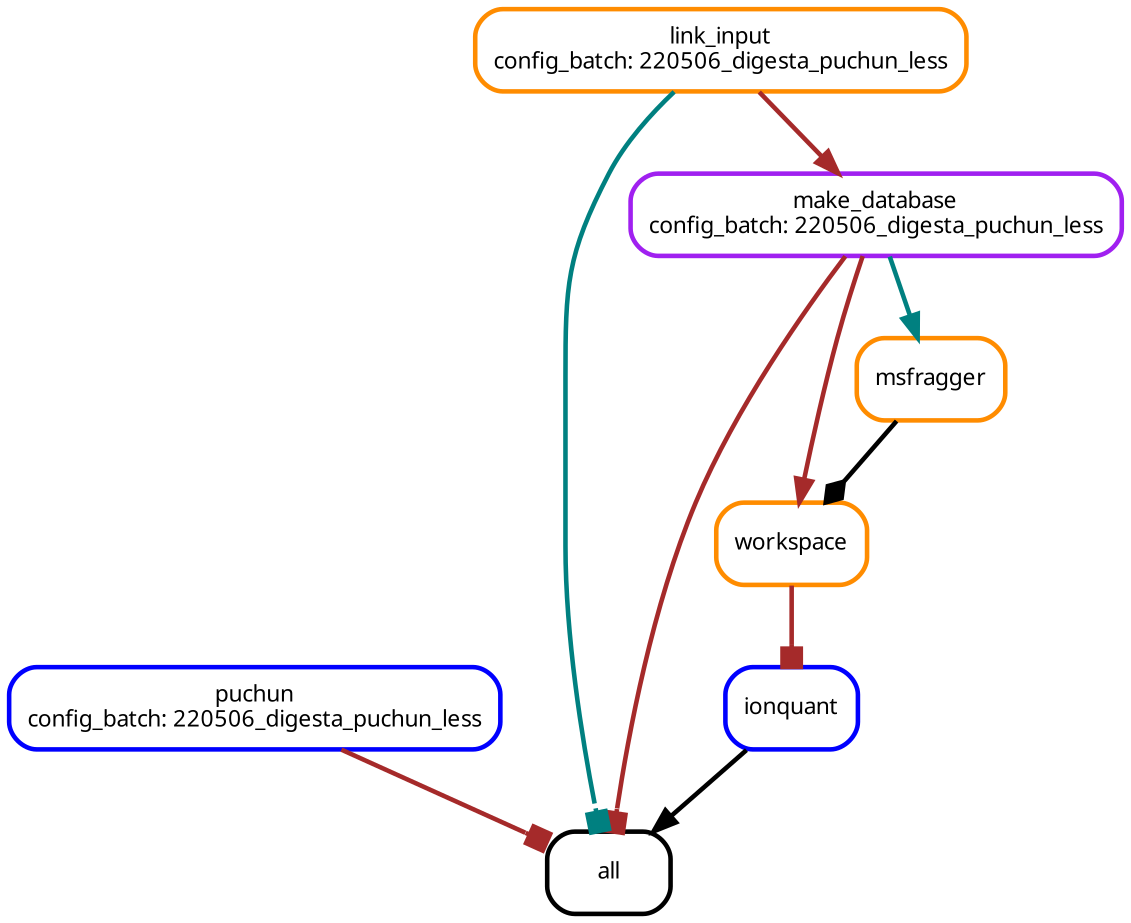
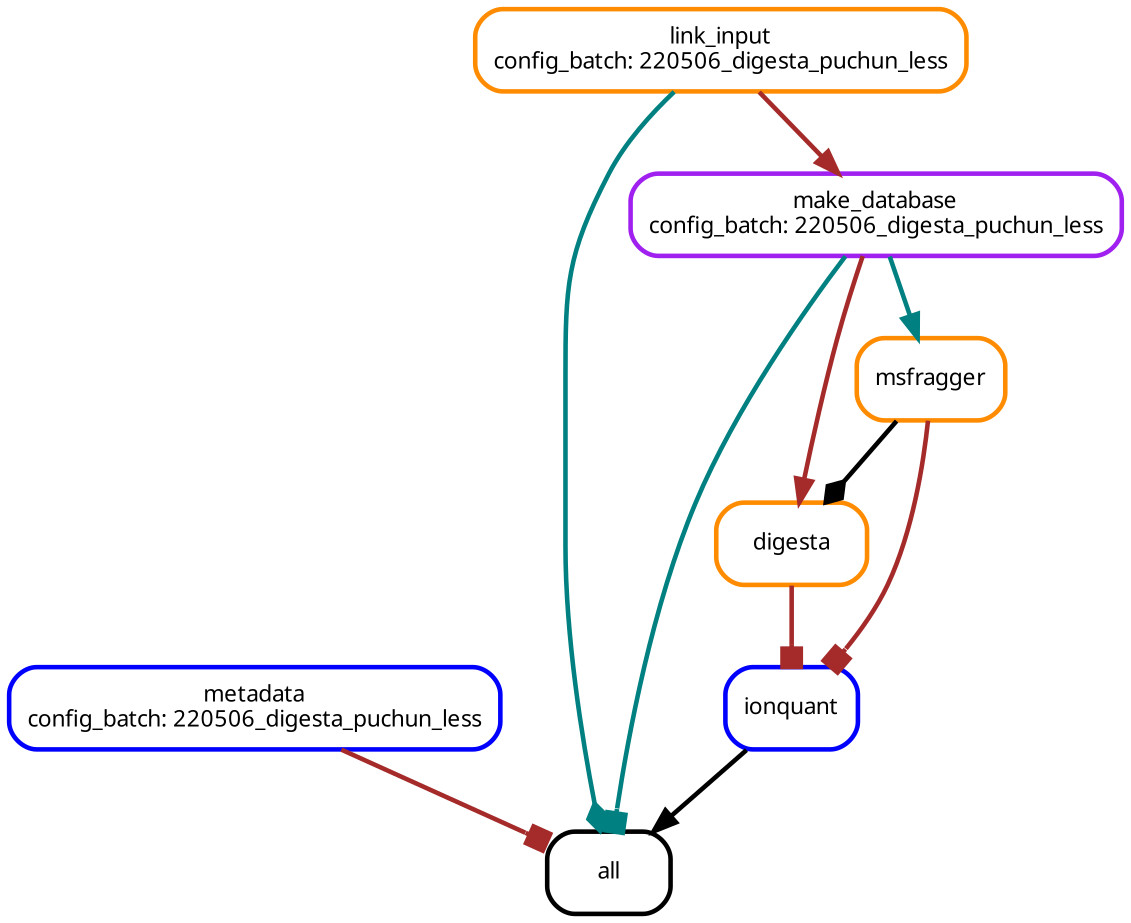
(565, 433) -> (565, 433)
(691, 515) -> (691, 515)
none -> (904, 541)
(792, 544) -> (792, 544)
(255, 708) -> (255, 708)
